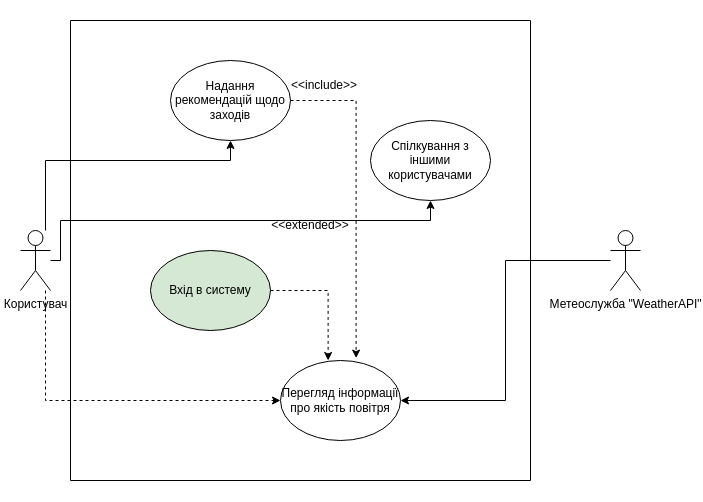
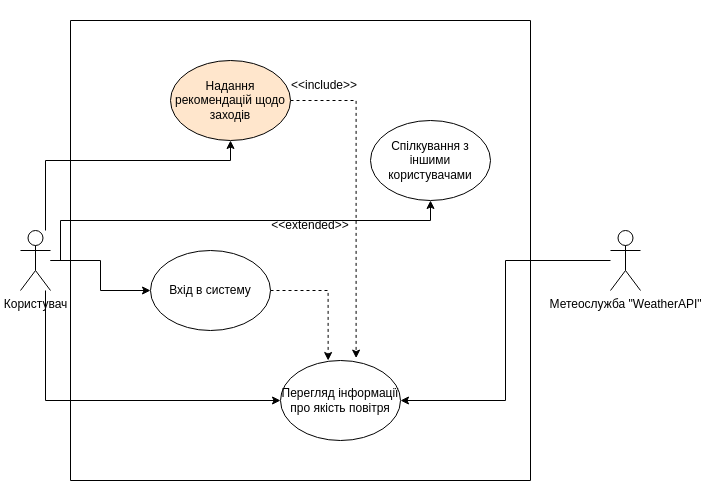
(231, 101) -> (231, 101)
none -> (101, 278)
(211, 291) -> (211, 291)
(105, 401) -> (105, 401)
